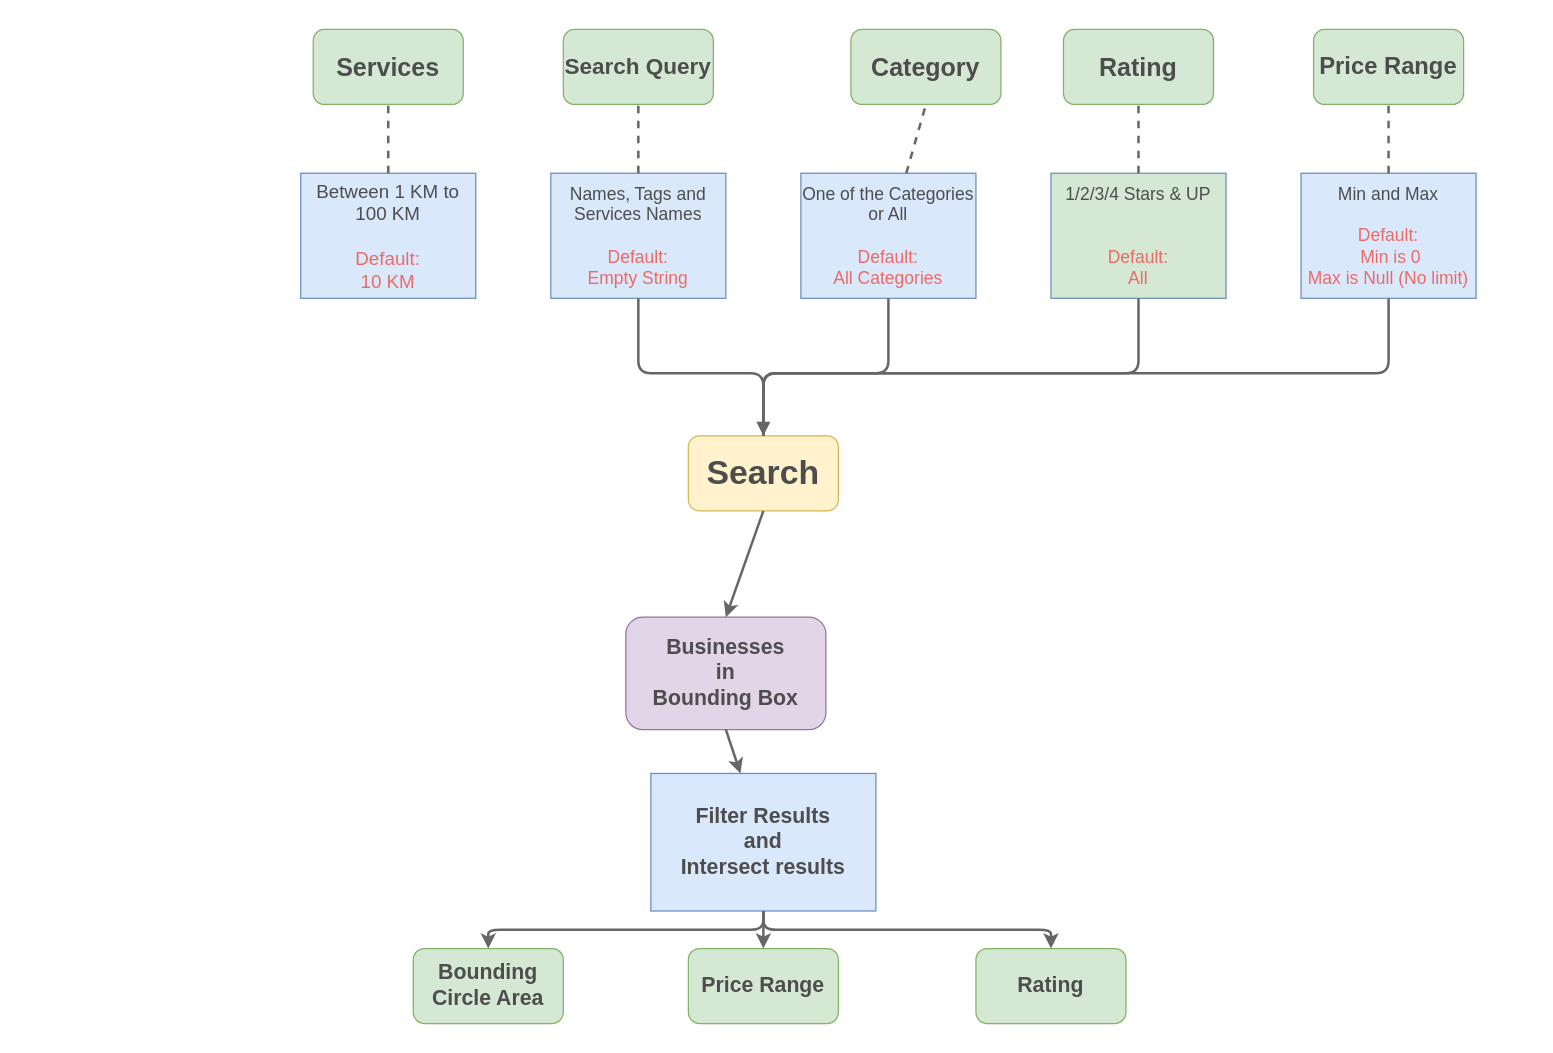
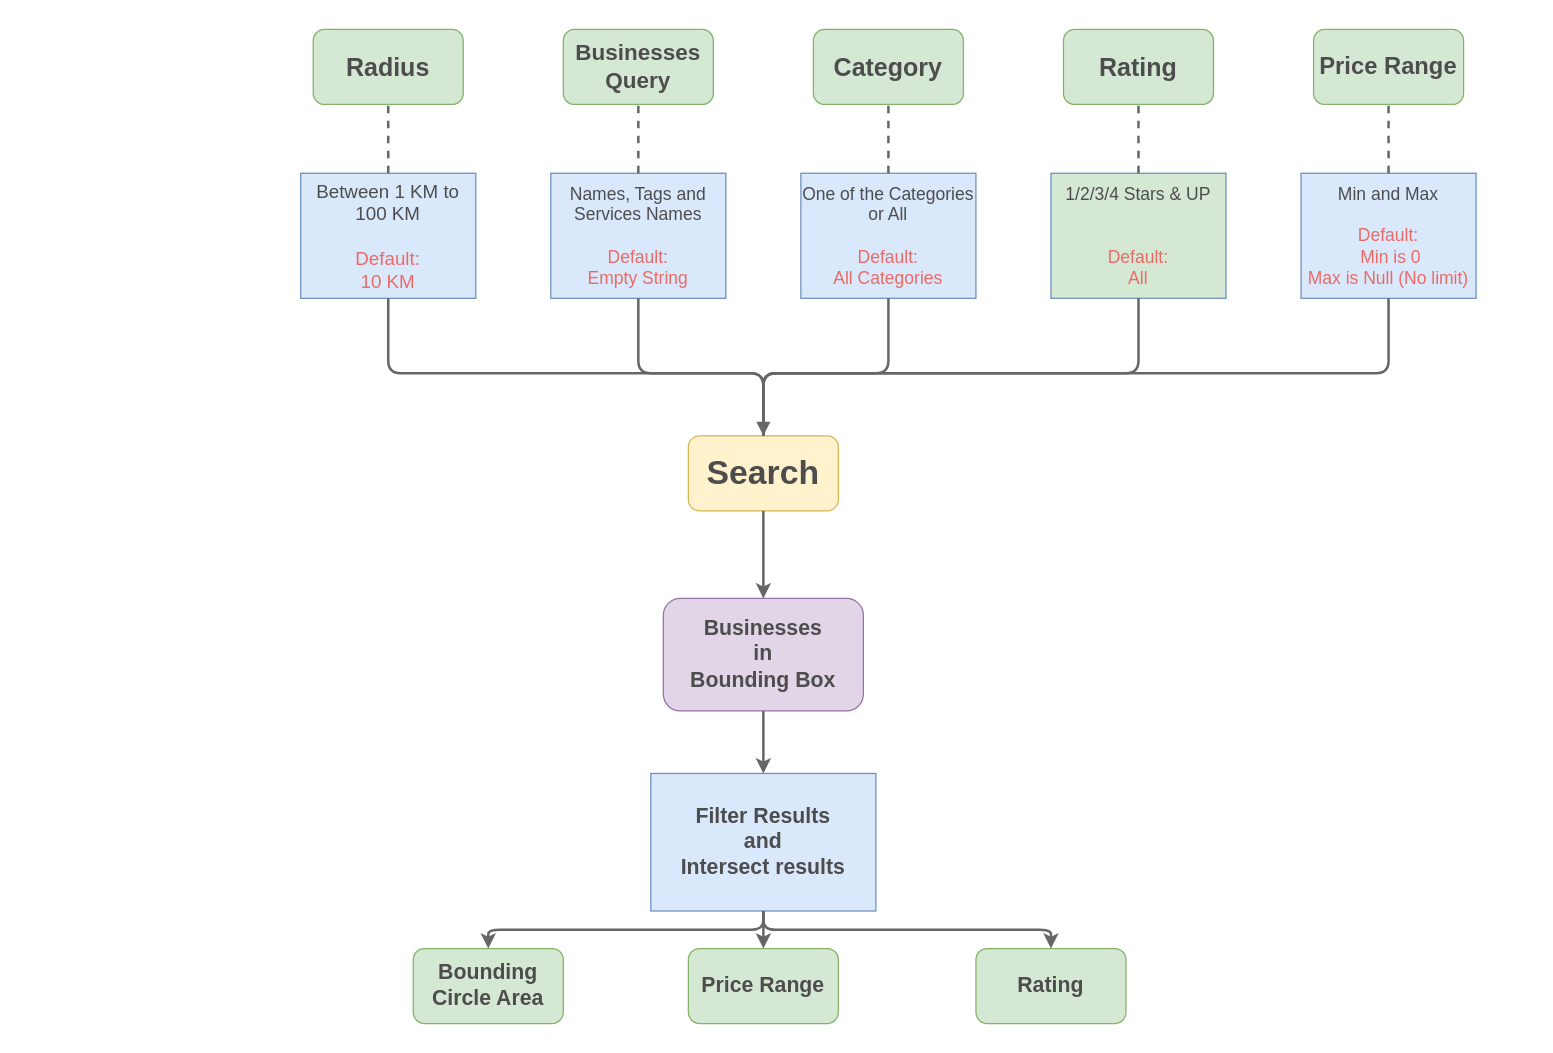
(388, 67) -> (388, 67)
(638, 67) -> (638, 67)
(926, 67) -> (888, 67)
none -> (484, 373)
(726, 673) -> (763, 654)
